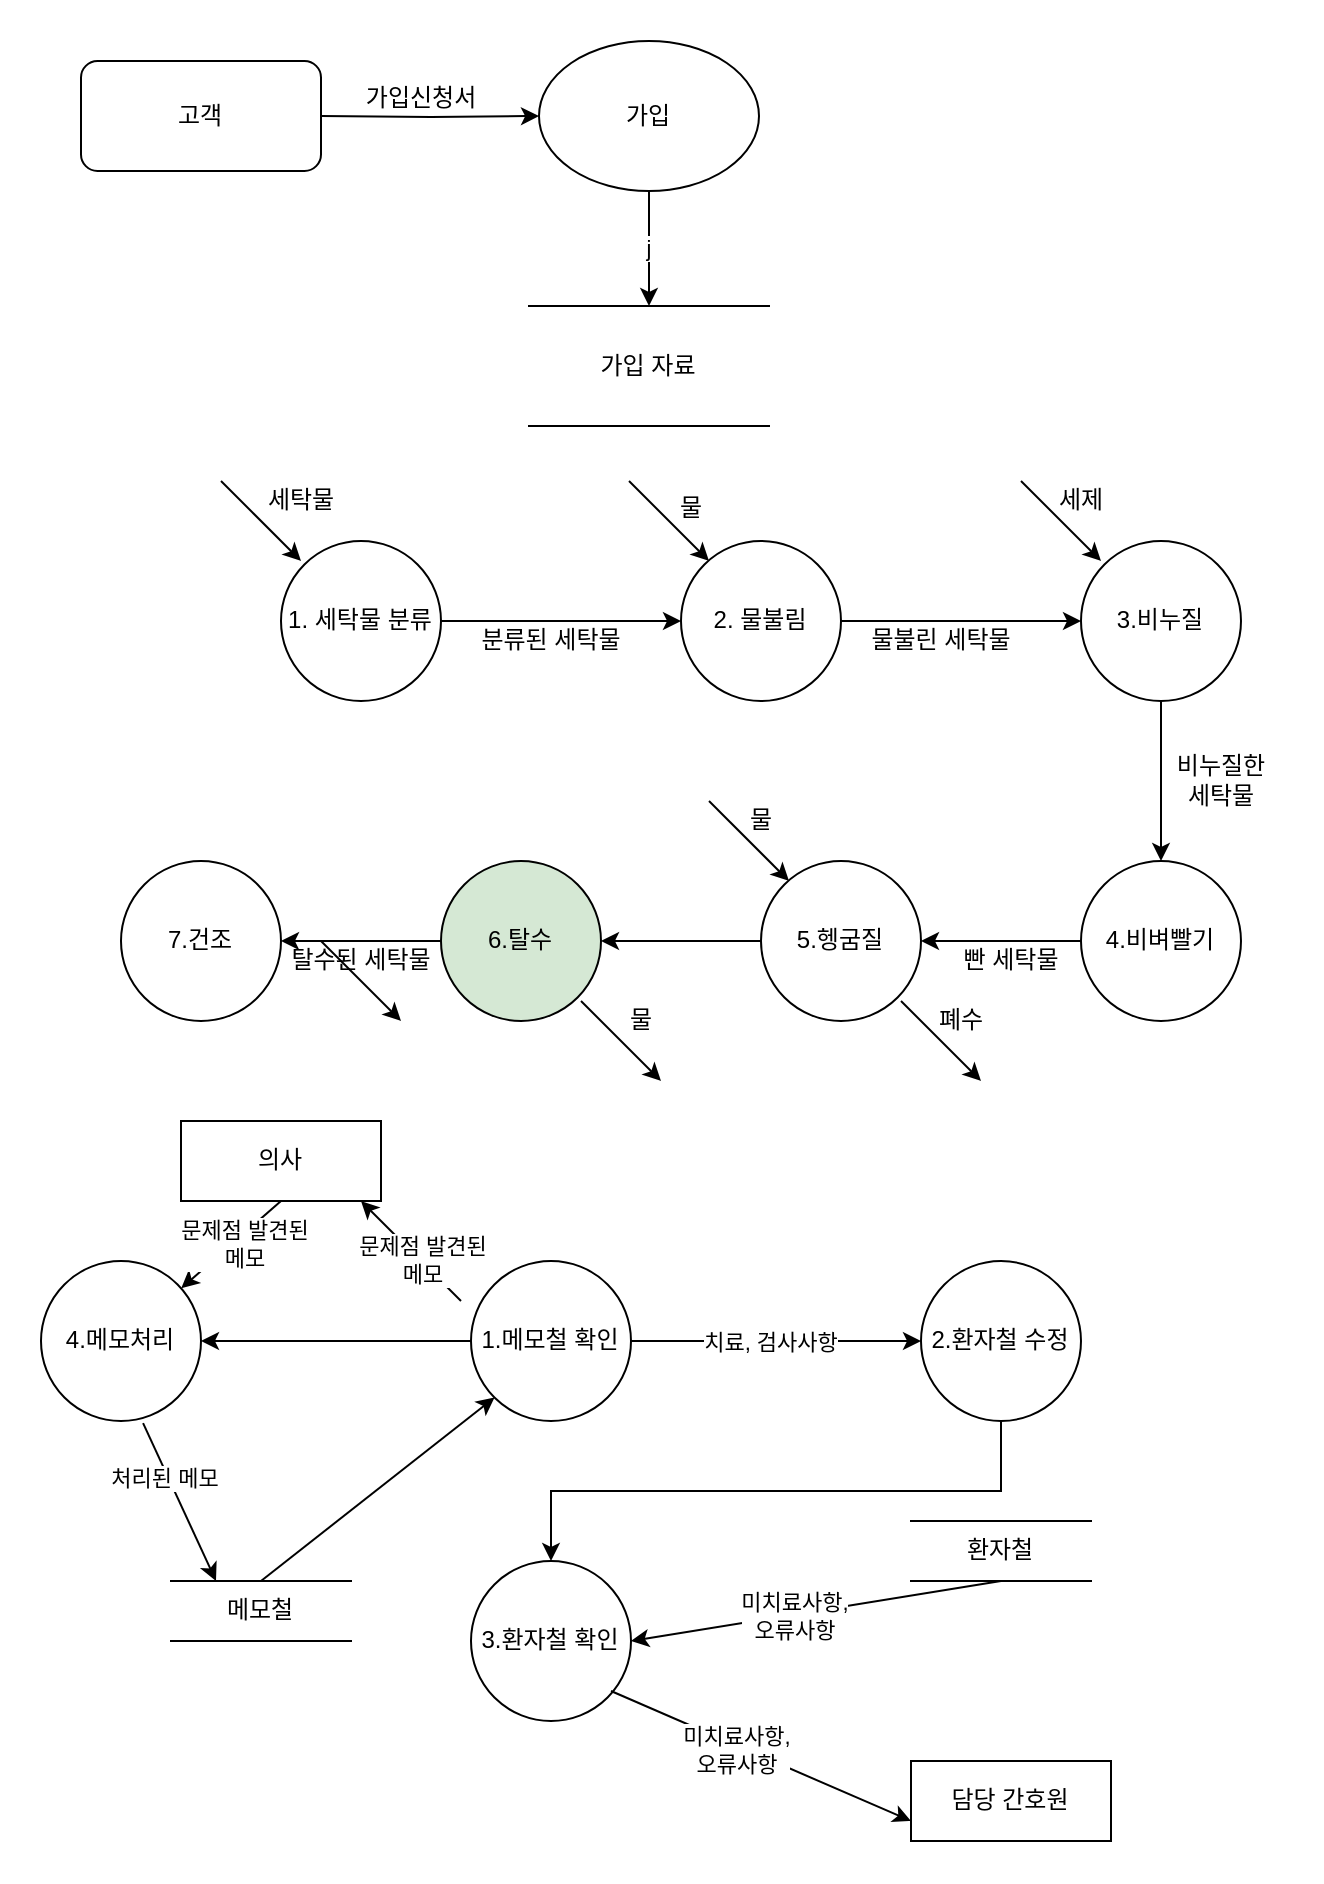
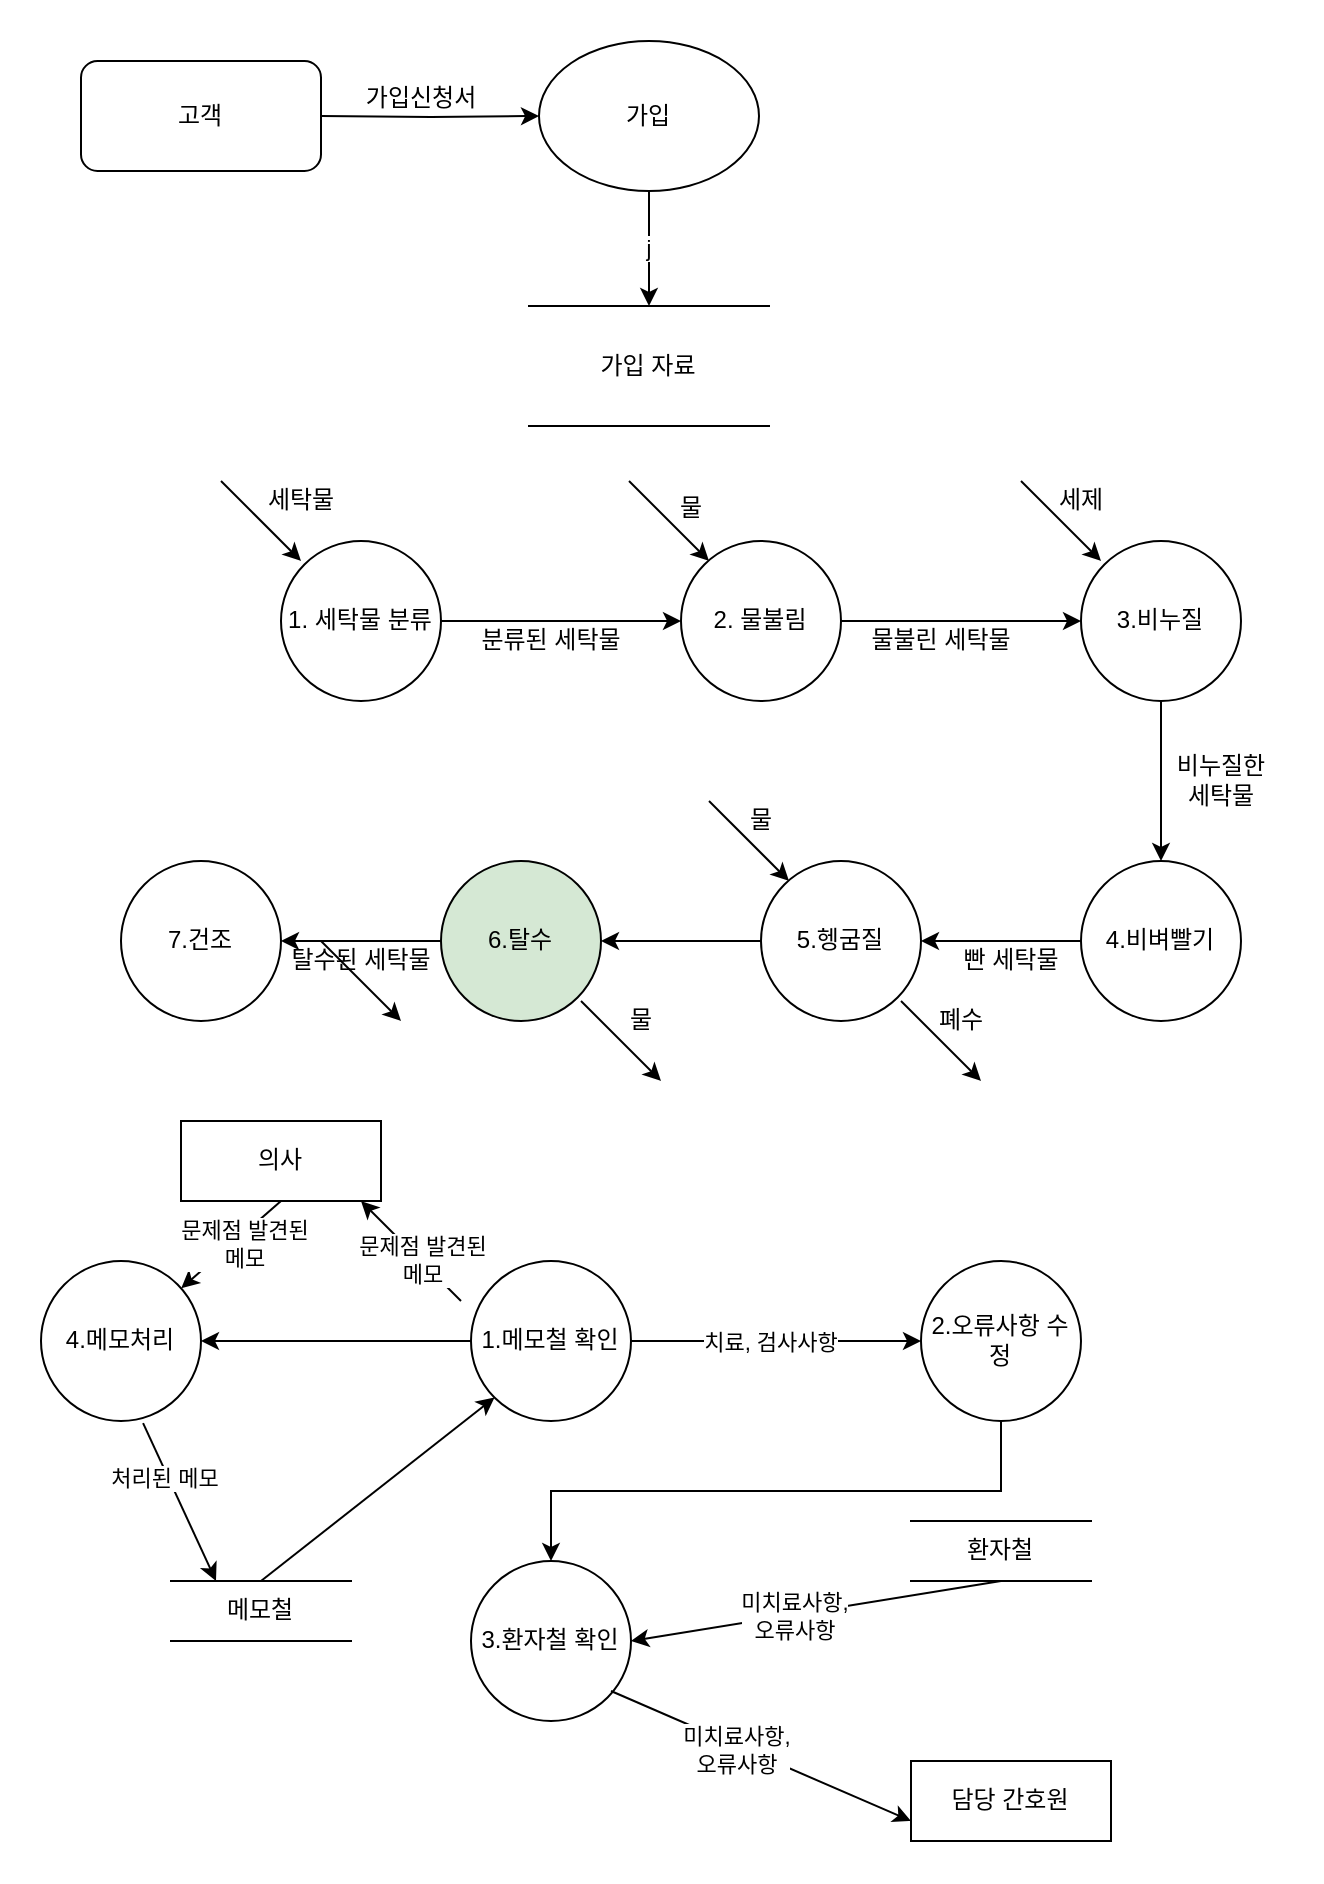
(1001, 1341) -> (1001, 1341)
